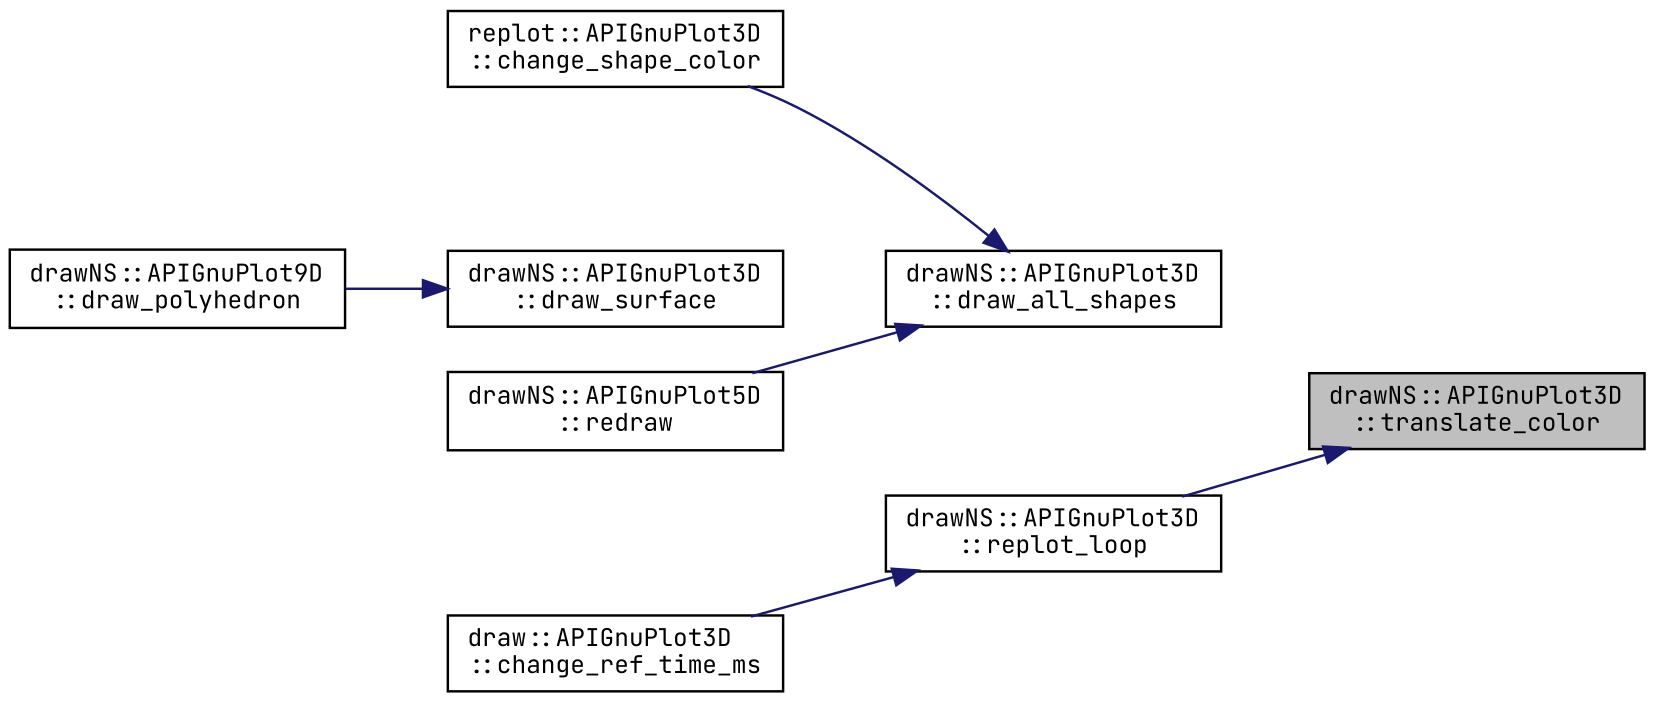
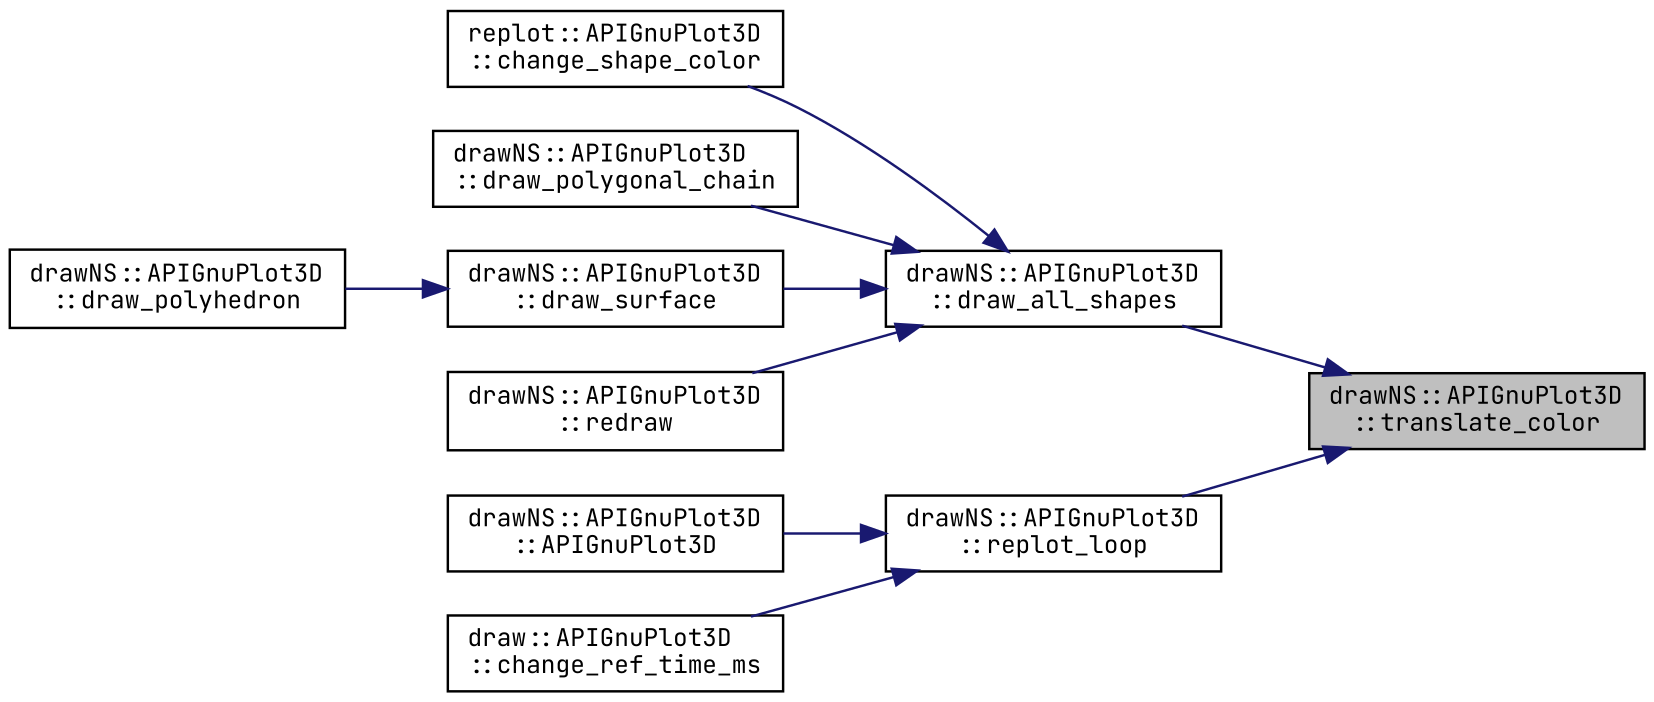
none -> (615, 169)
(177, 289) -> (177, 289)
none -> (822, 289)
none -> (1254, 347)
(615, 411) -> (615, 411)
none -> (615, 533)
